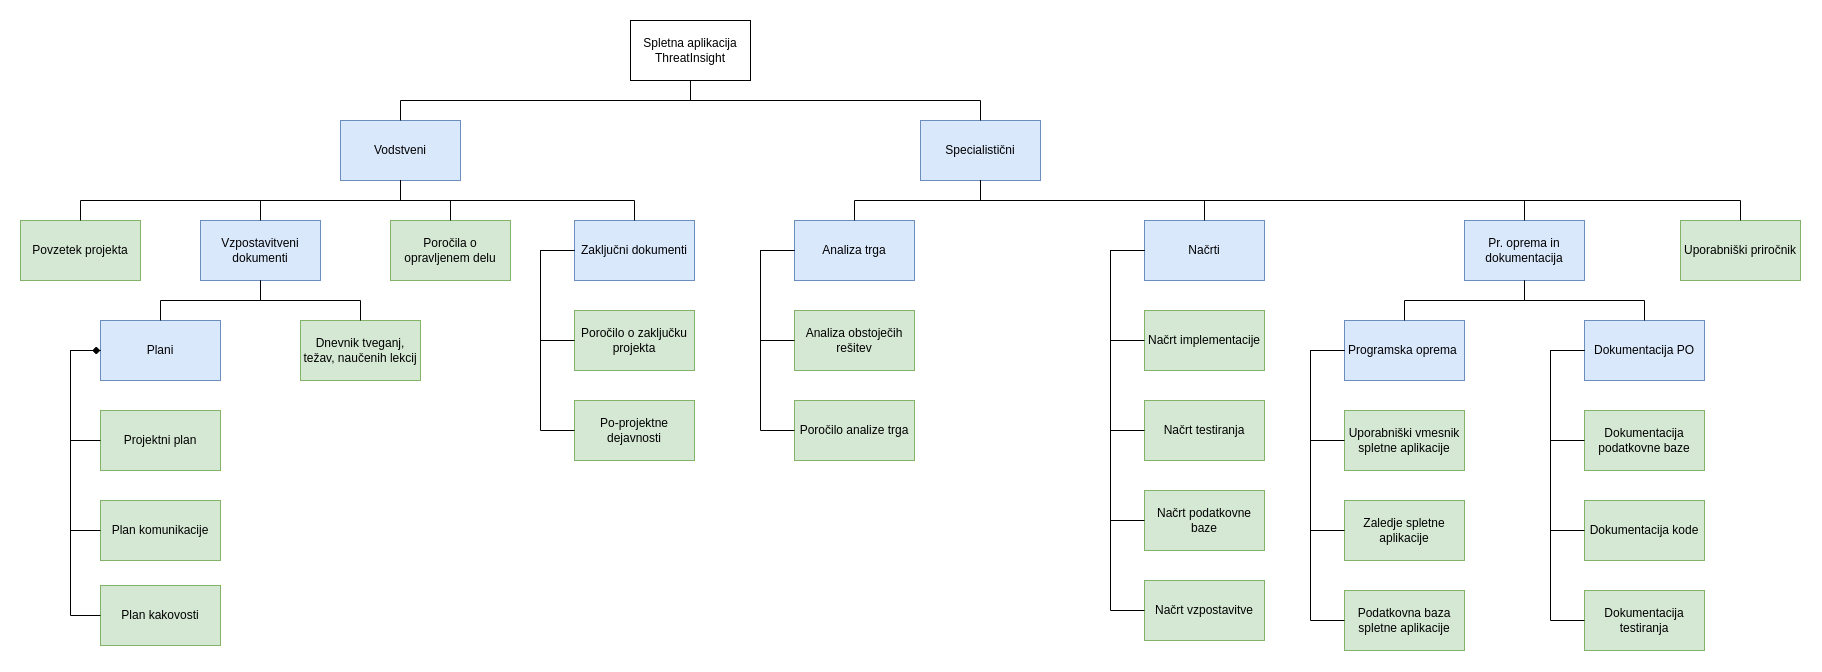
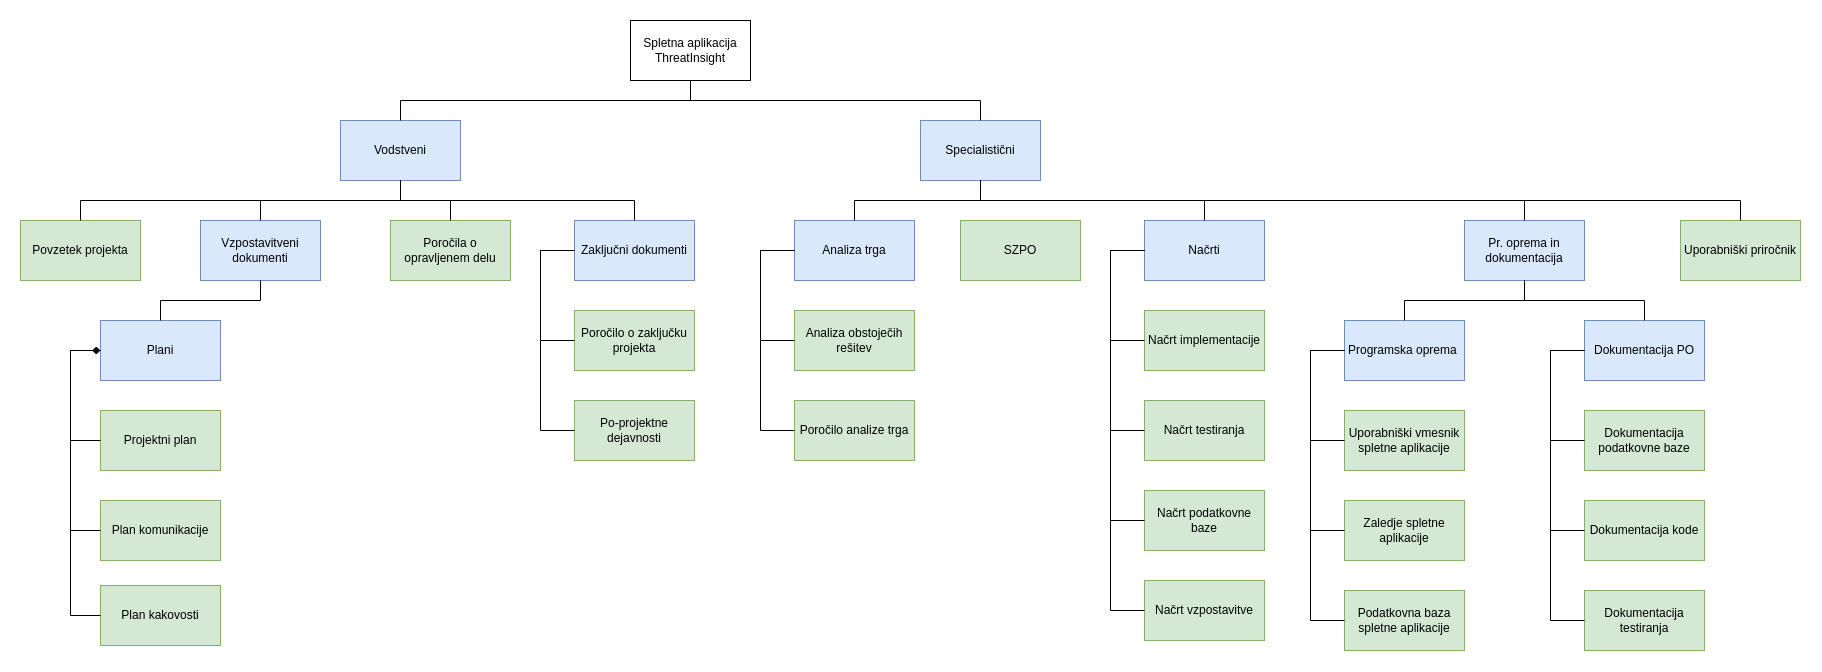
none -> (1021, 251)
(321, 301) -> none
(361, 351) -> none
